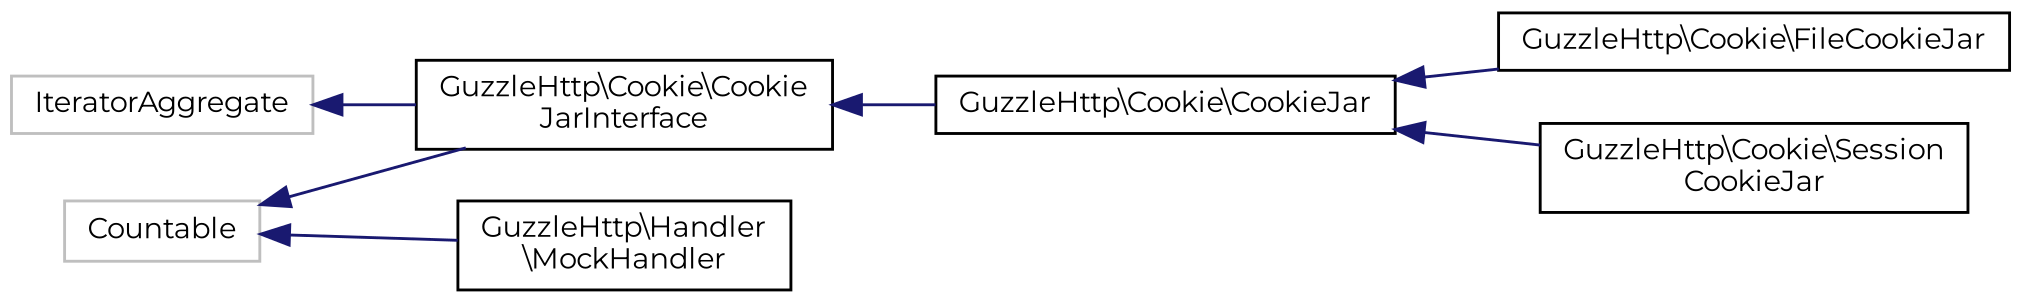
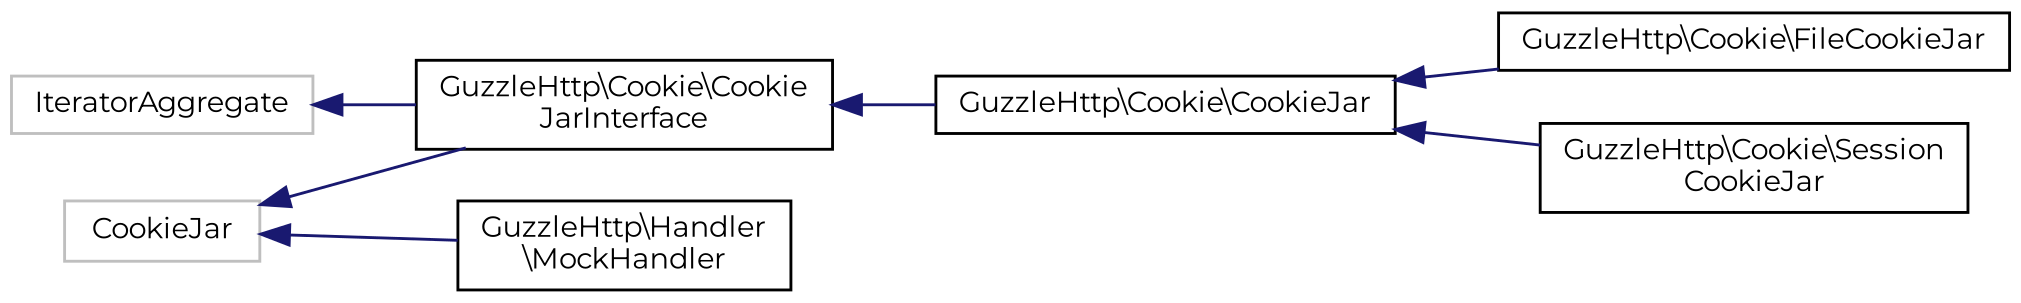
(162, 231) -> (162, 231)
